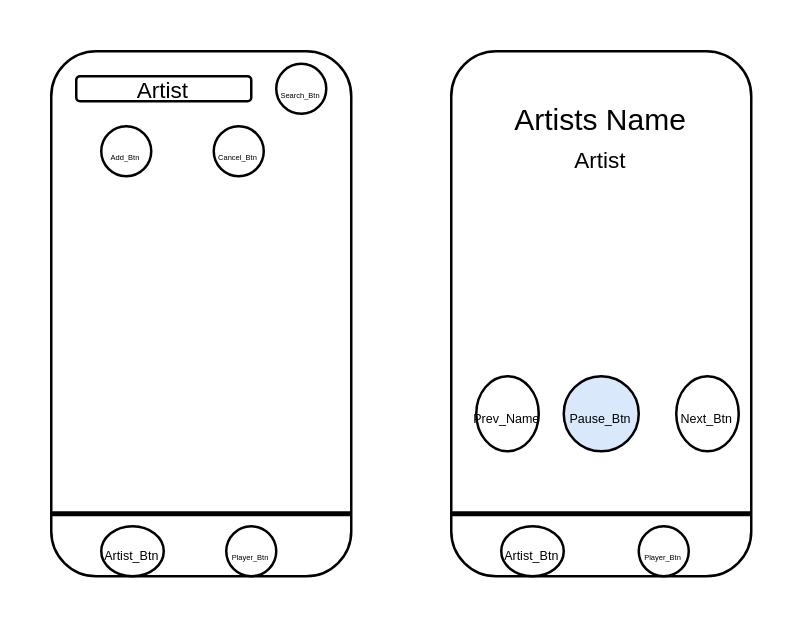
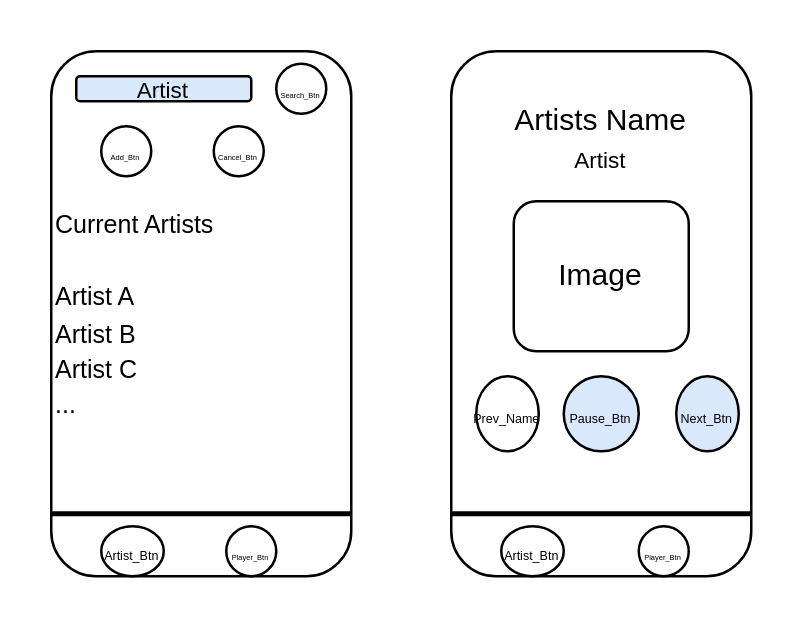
(164, 89) -> (164, 89)
none -> (601, 276)
none -> (176, 314)
(708, 414) -> (708, 414)
